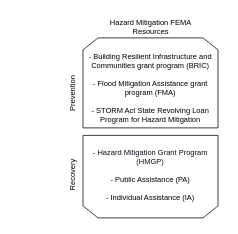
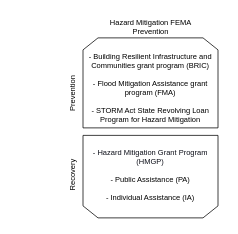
(151, 27) -> (151, 27)
